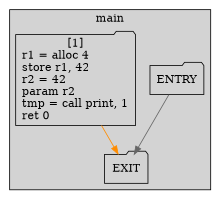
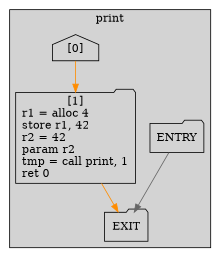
(110, 19) -> (110, 19)
none -> (76, 49)
